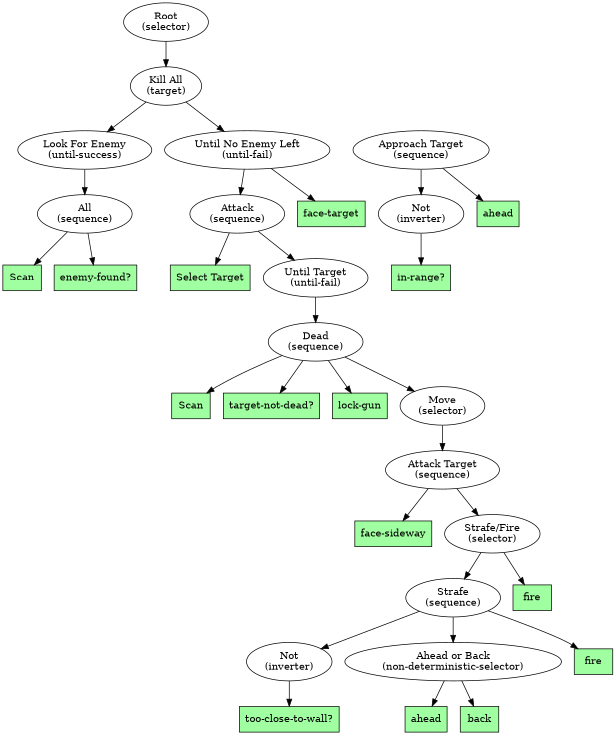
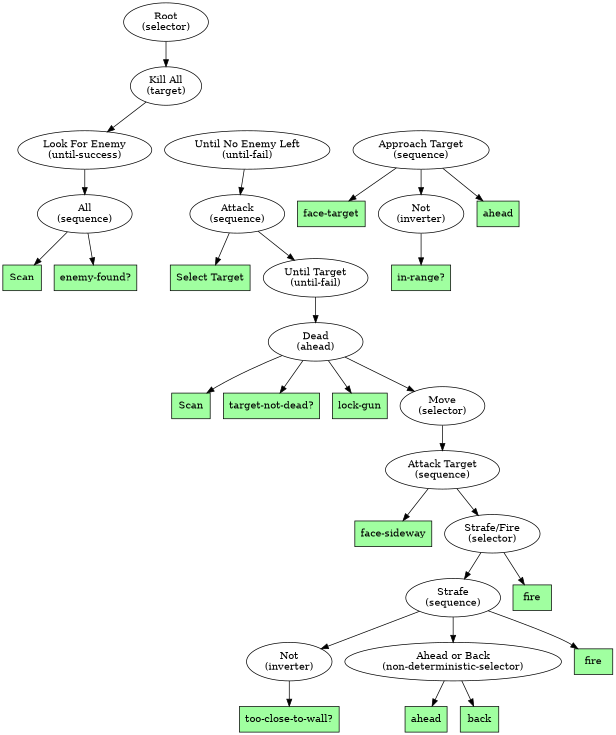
(202, 114) -> none
(290, 182) -> (376, 182)
(316, 342) -> (316, 342)
